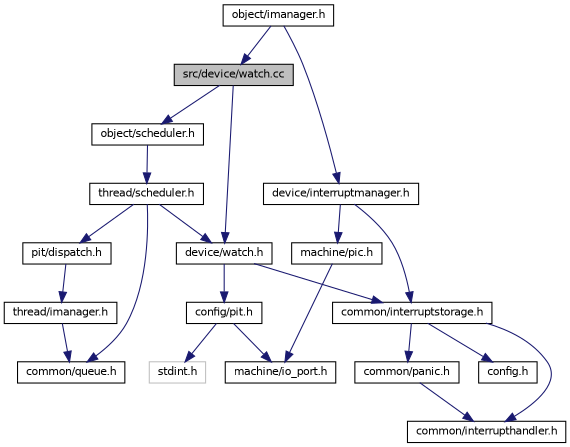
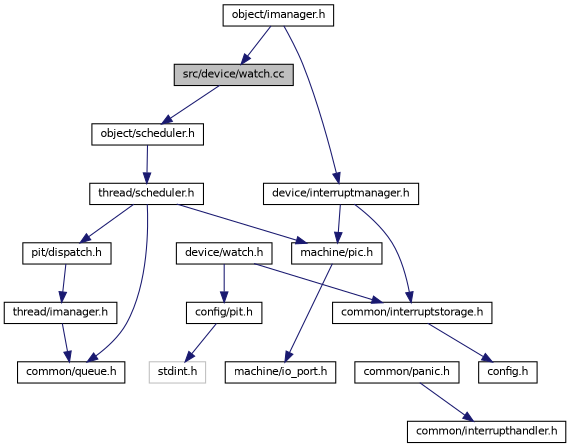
(229, 159) -> none
(181, 220) -> (237, 222)
(410, 337) -> none
(249, 339) -> none
(546, 361) -> none
